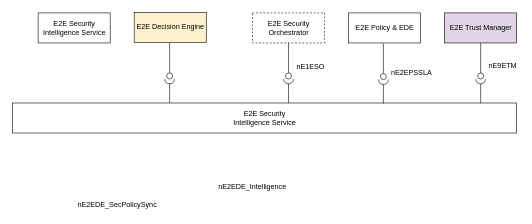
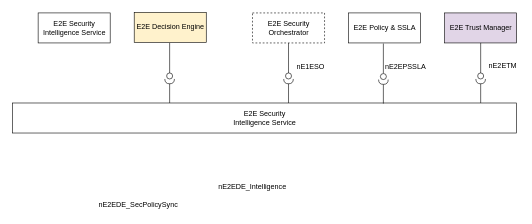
(385, 28) -> (385, 28)
(503, 66) -> (503, 66)
(411, 73) -> (405, 67)
(117, 205) -> (138, 205)
